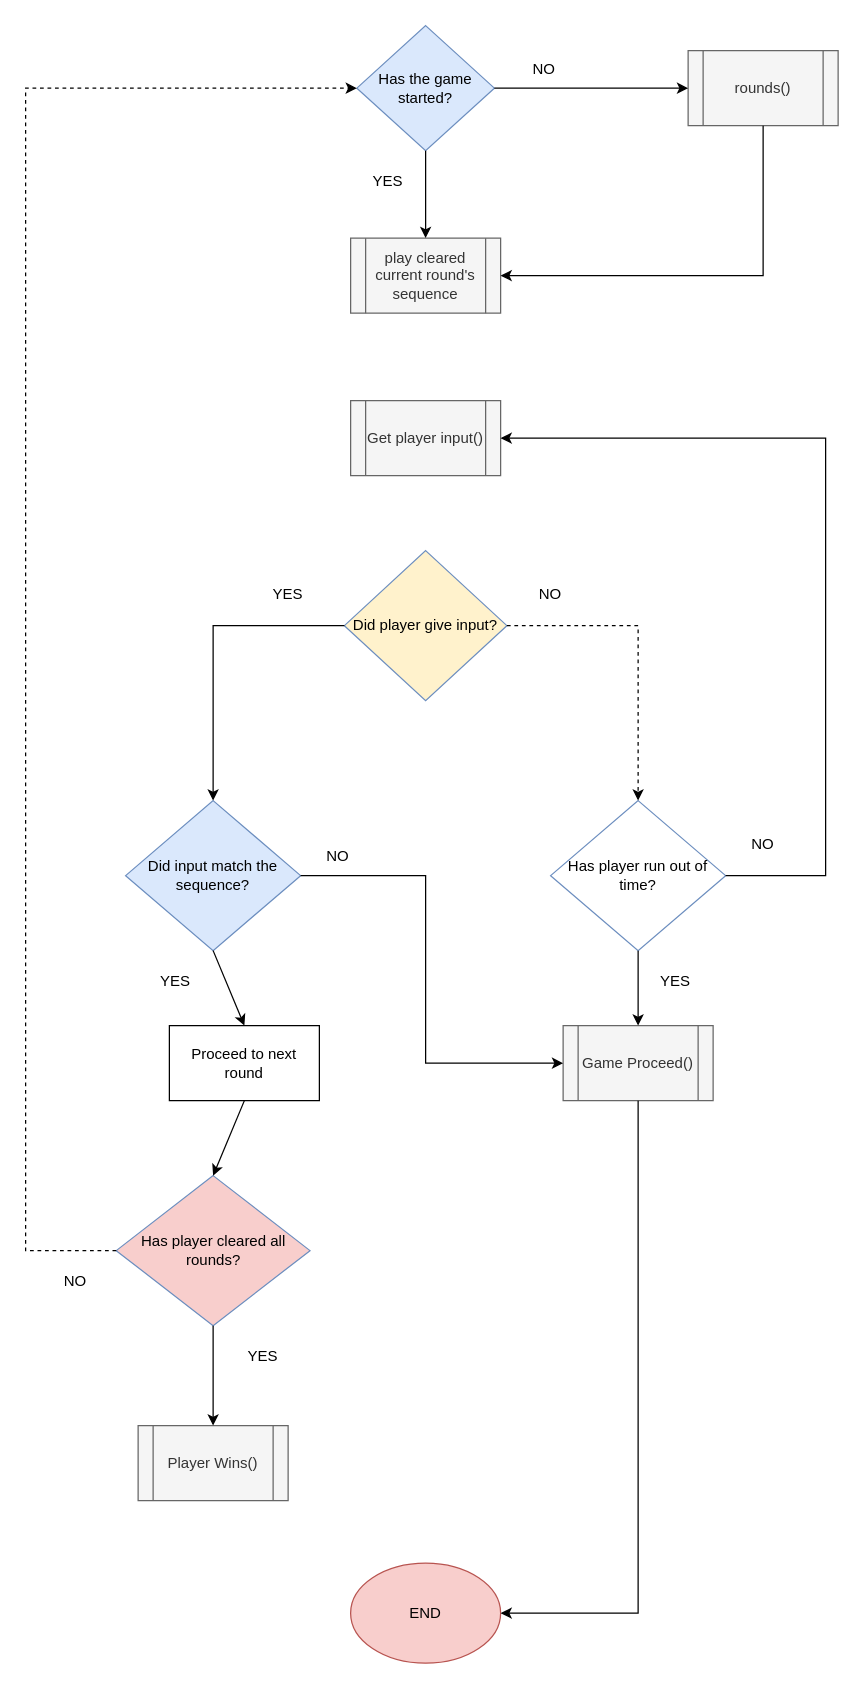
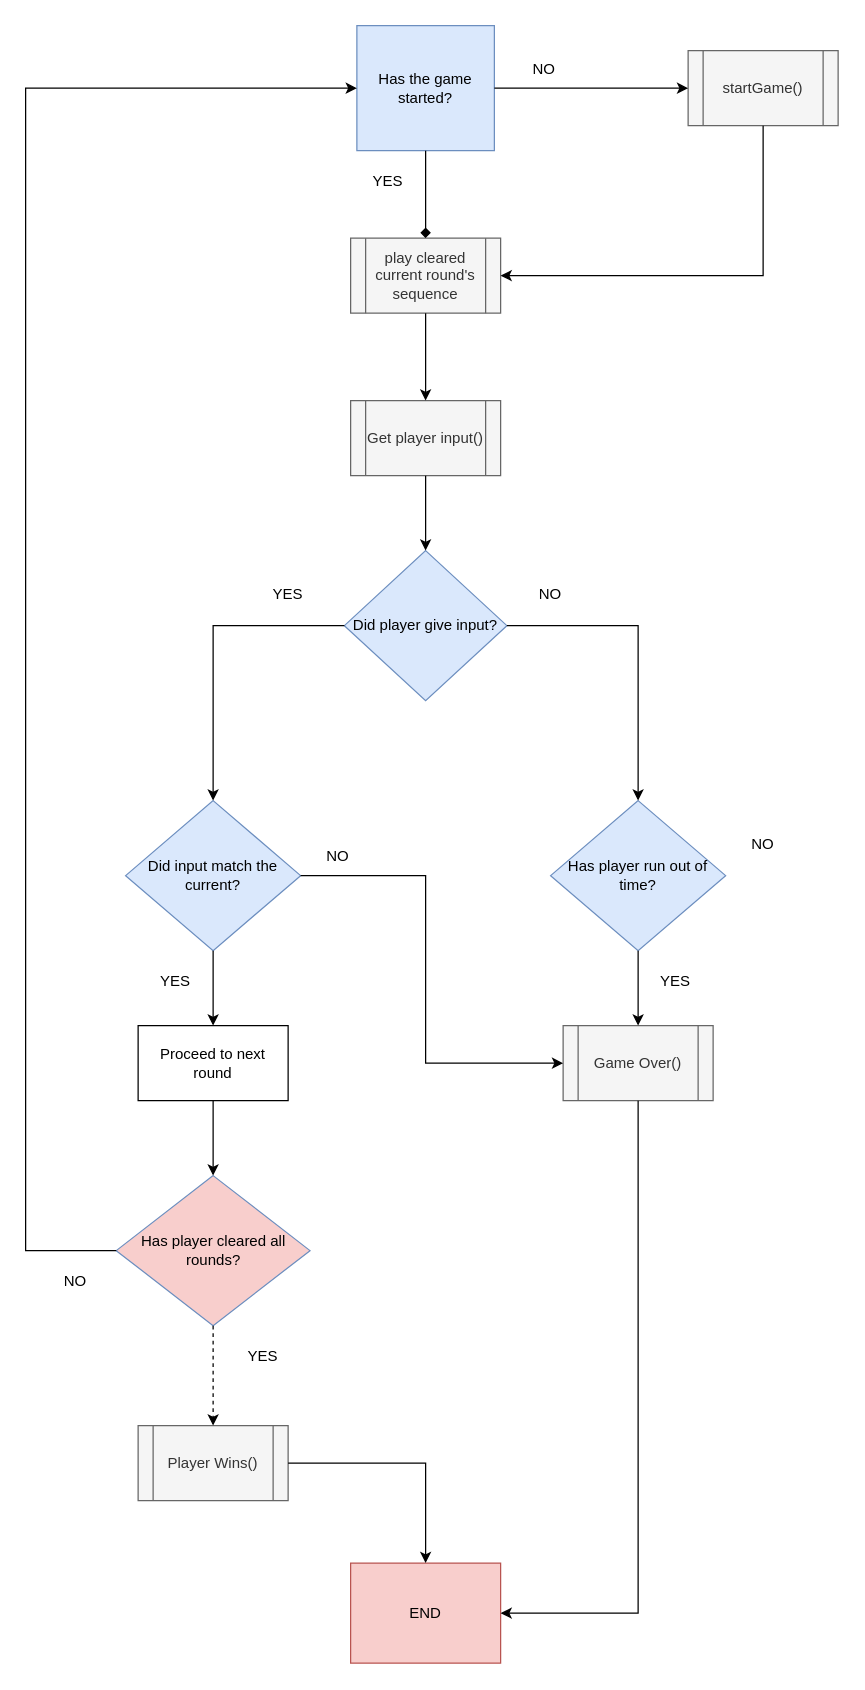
(426, 88) -> (426, 88)
(763, 88) -> (763, 88)
(426, 228) -> (426, 227)
none -> (426, 352)
none -> (426, 509)
(826, 548) -> none
(26, 552) -> (26, 552)
(426, 626) -> (426, 626)
(638, 642) -> (638, 642)
(213, 876) -> (213, 876)
(638, 876) -> (638, 876)
(244, 1063) -> (213, 1063)
(638, 1063) -> (638, 1063)
(213, 1372) -> (213, 1372)
none -> (403, 1463)
(426, 1613) -> (426, 1613)
